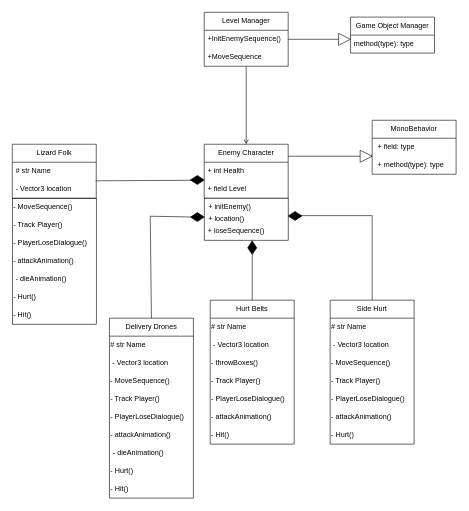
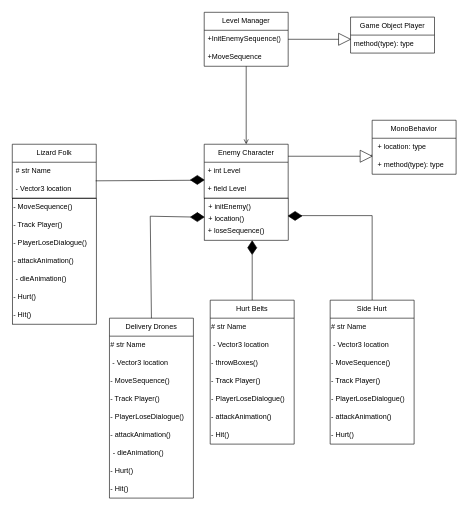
(393, 26) -> (393, 26)
(397, 147) -> (403, 147)
(228, 171) -> (226, 171)
